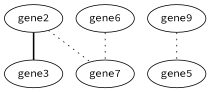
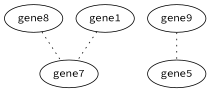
(34, 18) -> (34, 18)
(105, 18) -> (105, 18)
(34, 74) -> none
